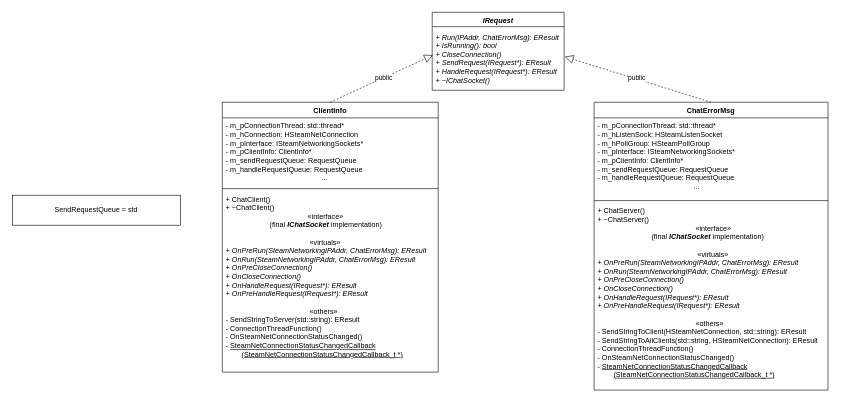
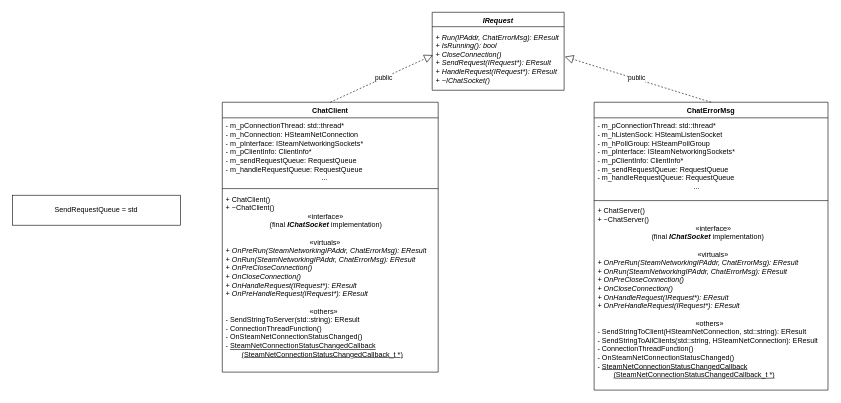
(330, 111) -> (330, 111)
